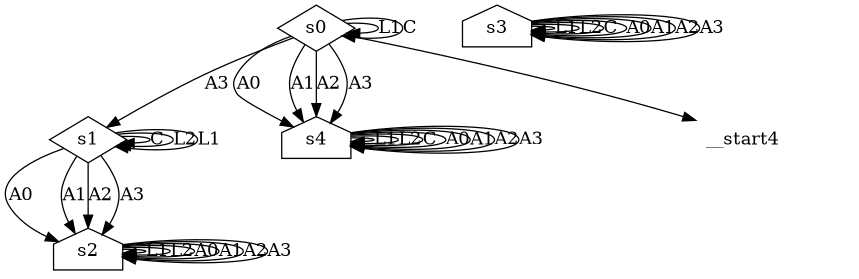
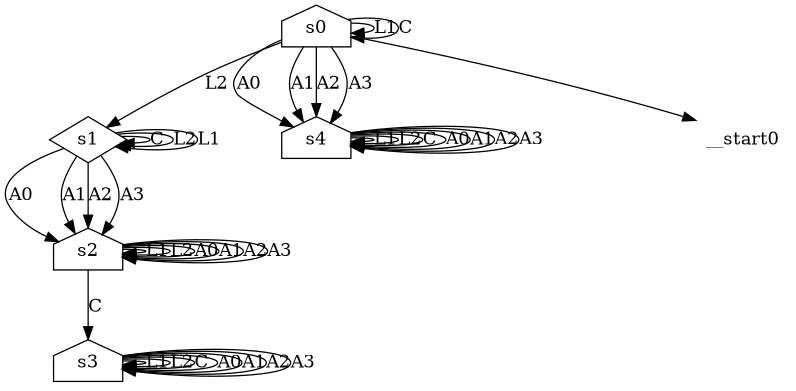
(316, 28) -> (316, 28)
(217, 84) -> (217, 84)
(743, 140) -> (743, 140)
none -> (88, 298)
